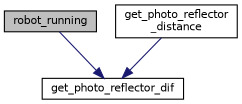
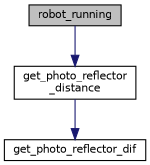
(78, 51) -> (75, 40)
